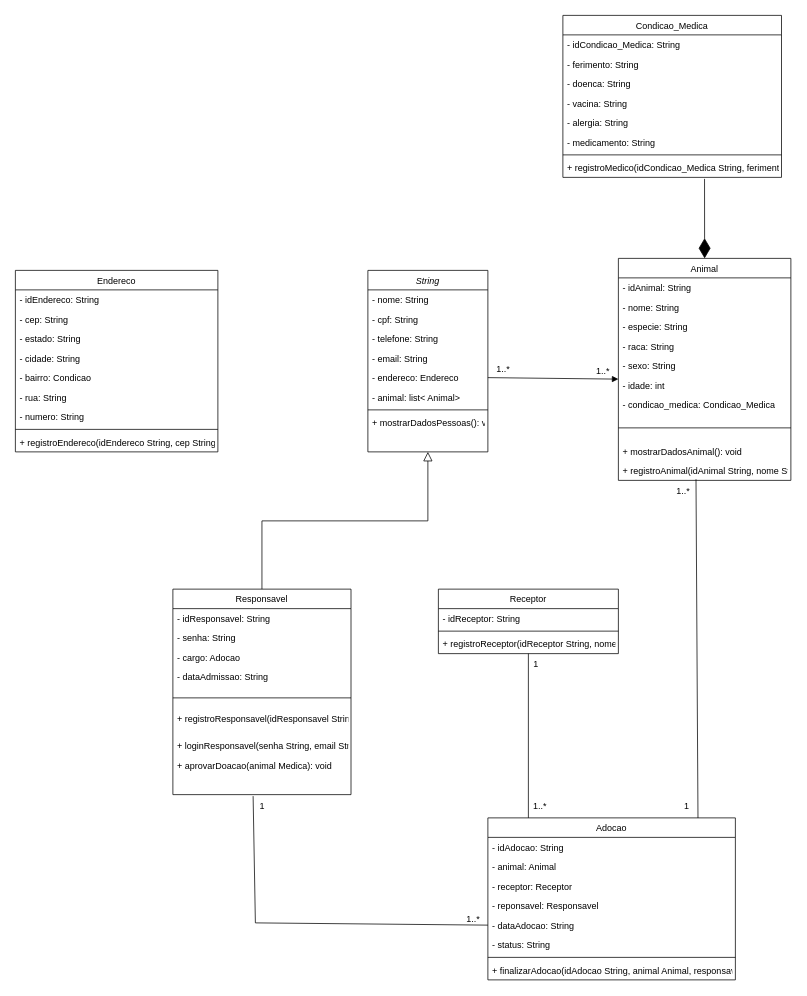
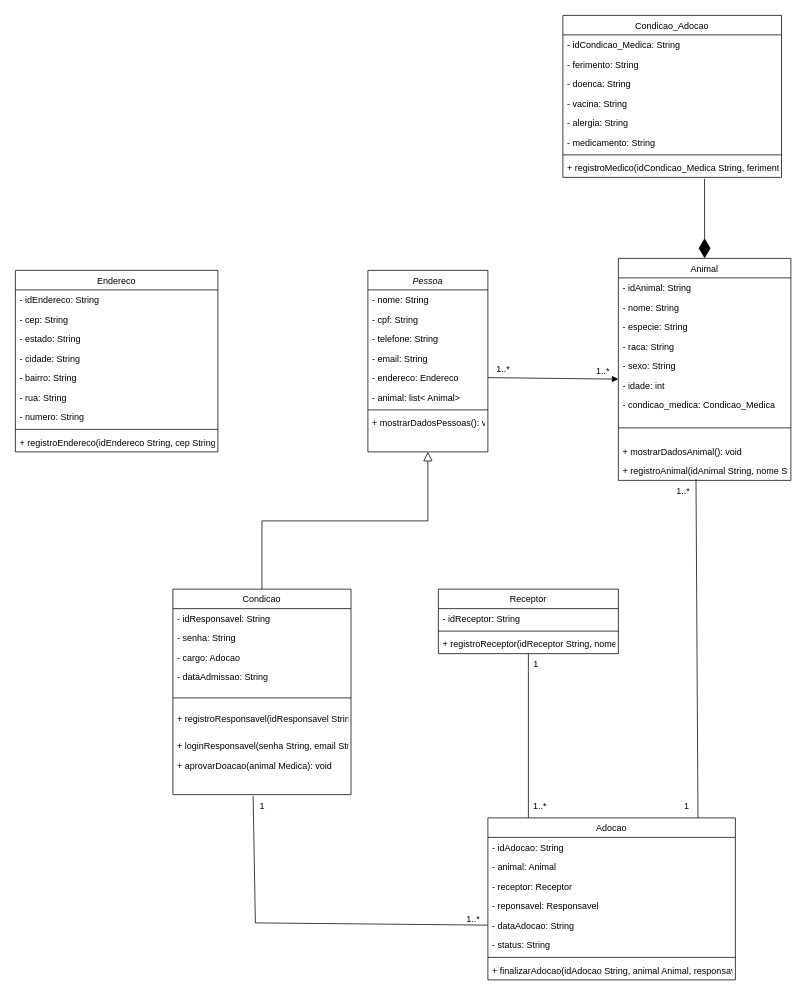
(672, 26) -> (672, 26)
(428, 281) -> (428, 281)
(59, 378) -> (54, 378)
(262, 599) -> (262, 599)
